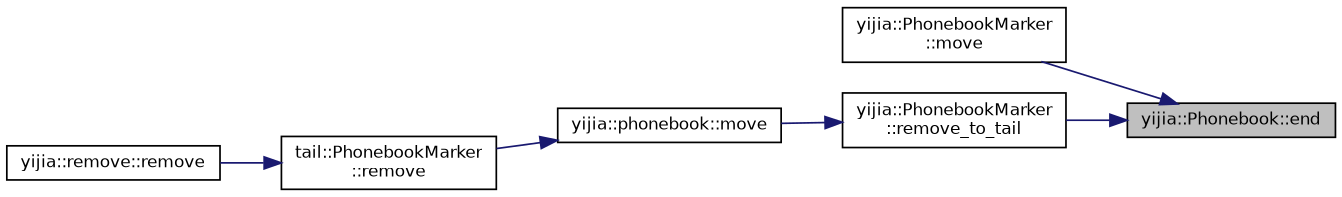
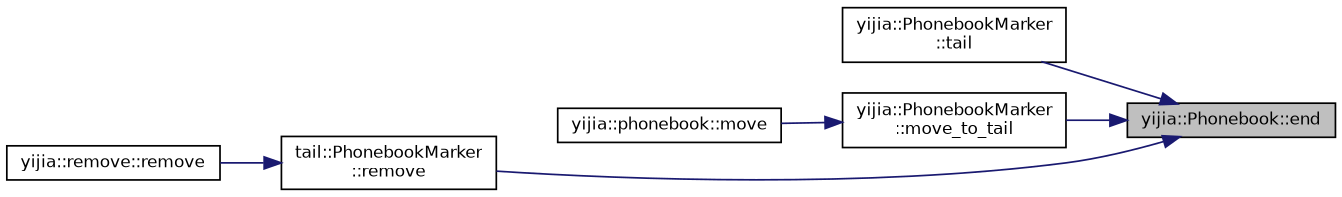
(954, 35) -> (954, 35)
(954, 120) -> (954, 120)
(518, 146) -> (831, 179)
